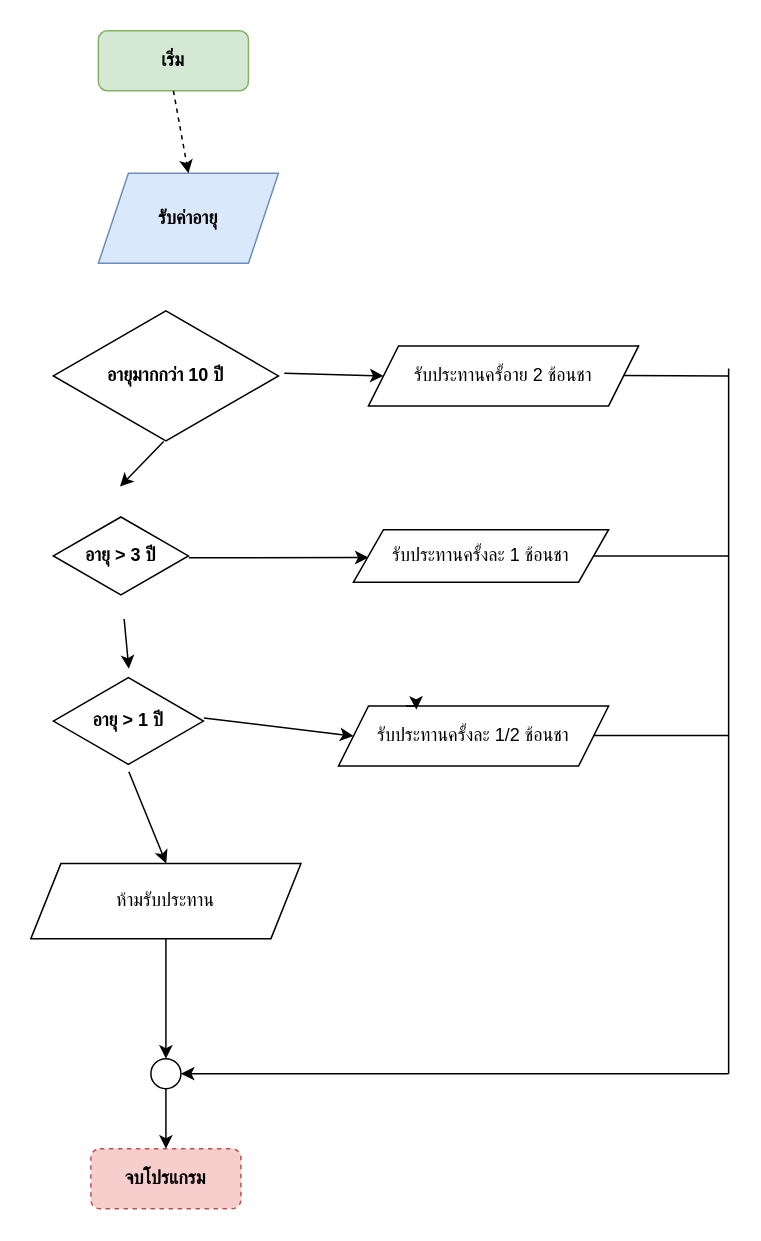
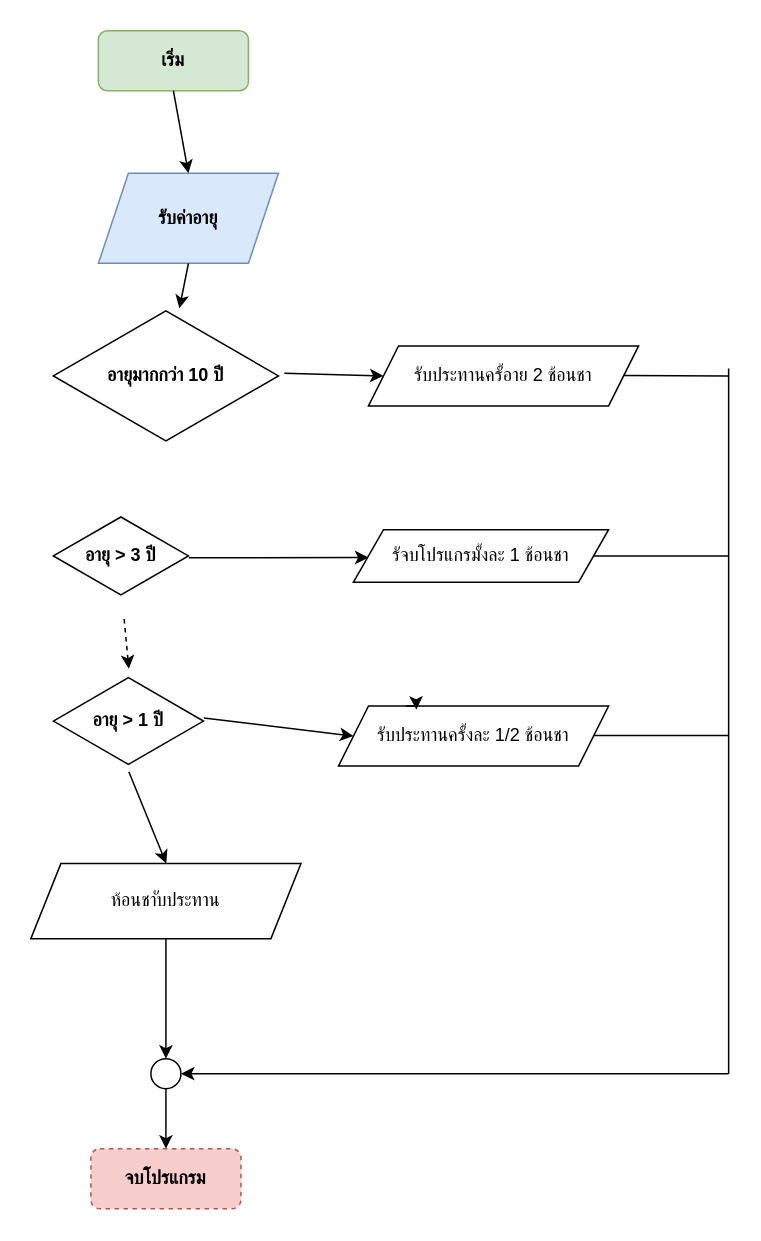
(180, 127) -> (180, 127)
none -> (185, 281)
(145, 460) -> none
(481, 556) -> (481, 556)
(126, 638) -> (126, 638)
(166, 901) -> (166, 901)
